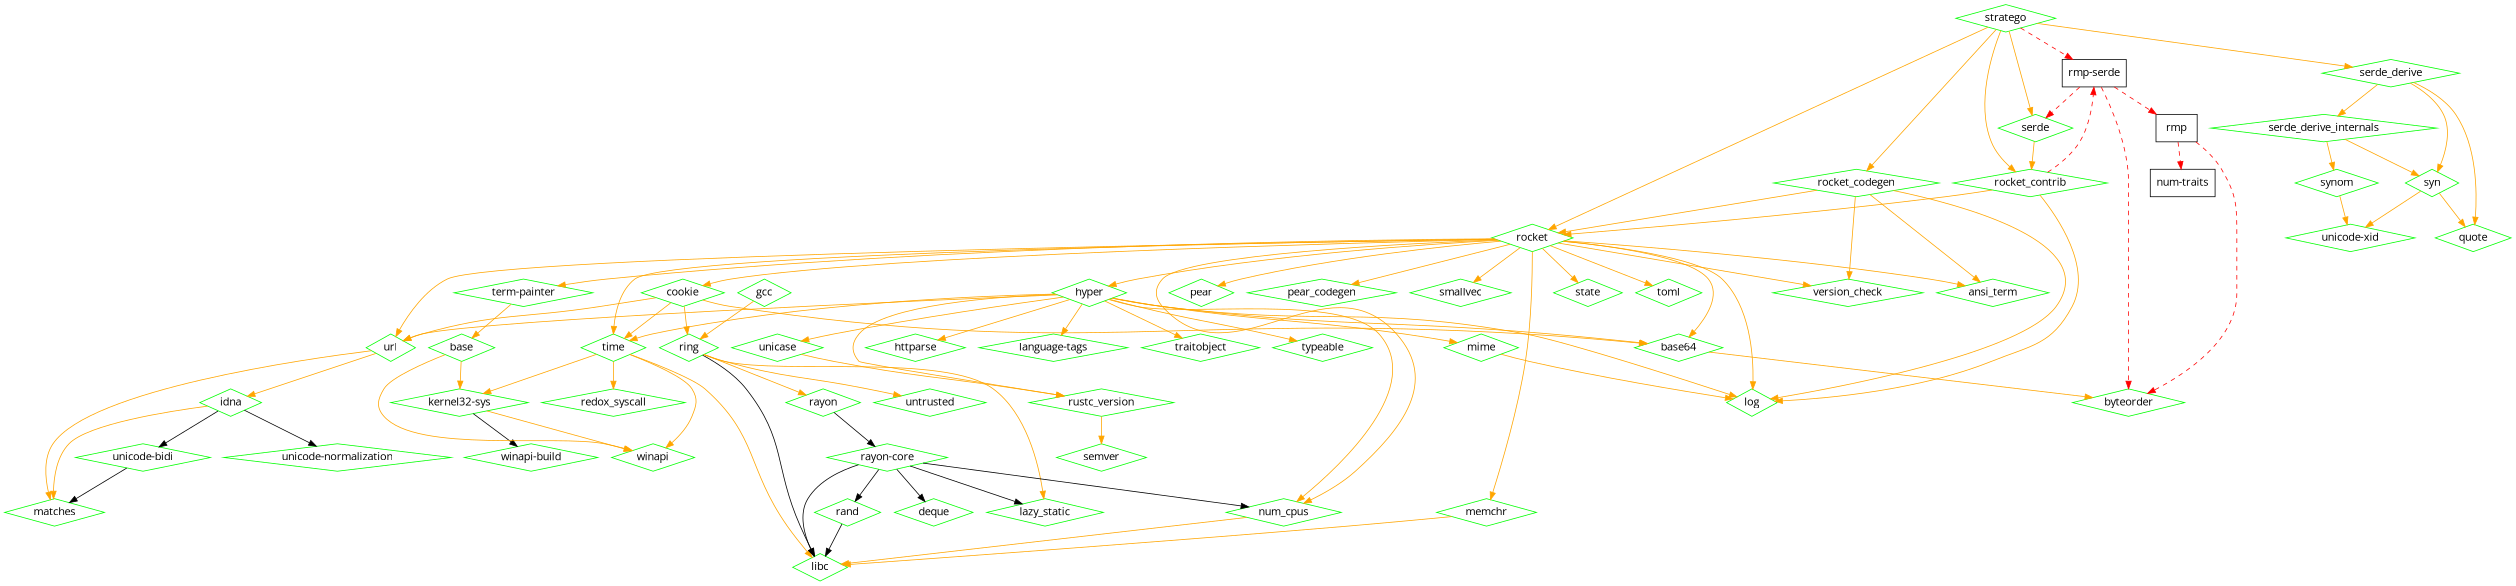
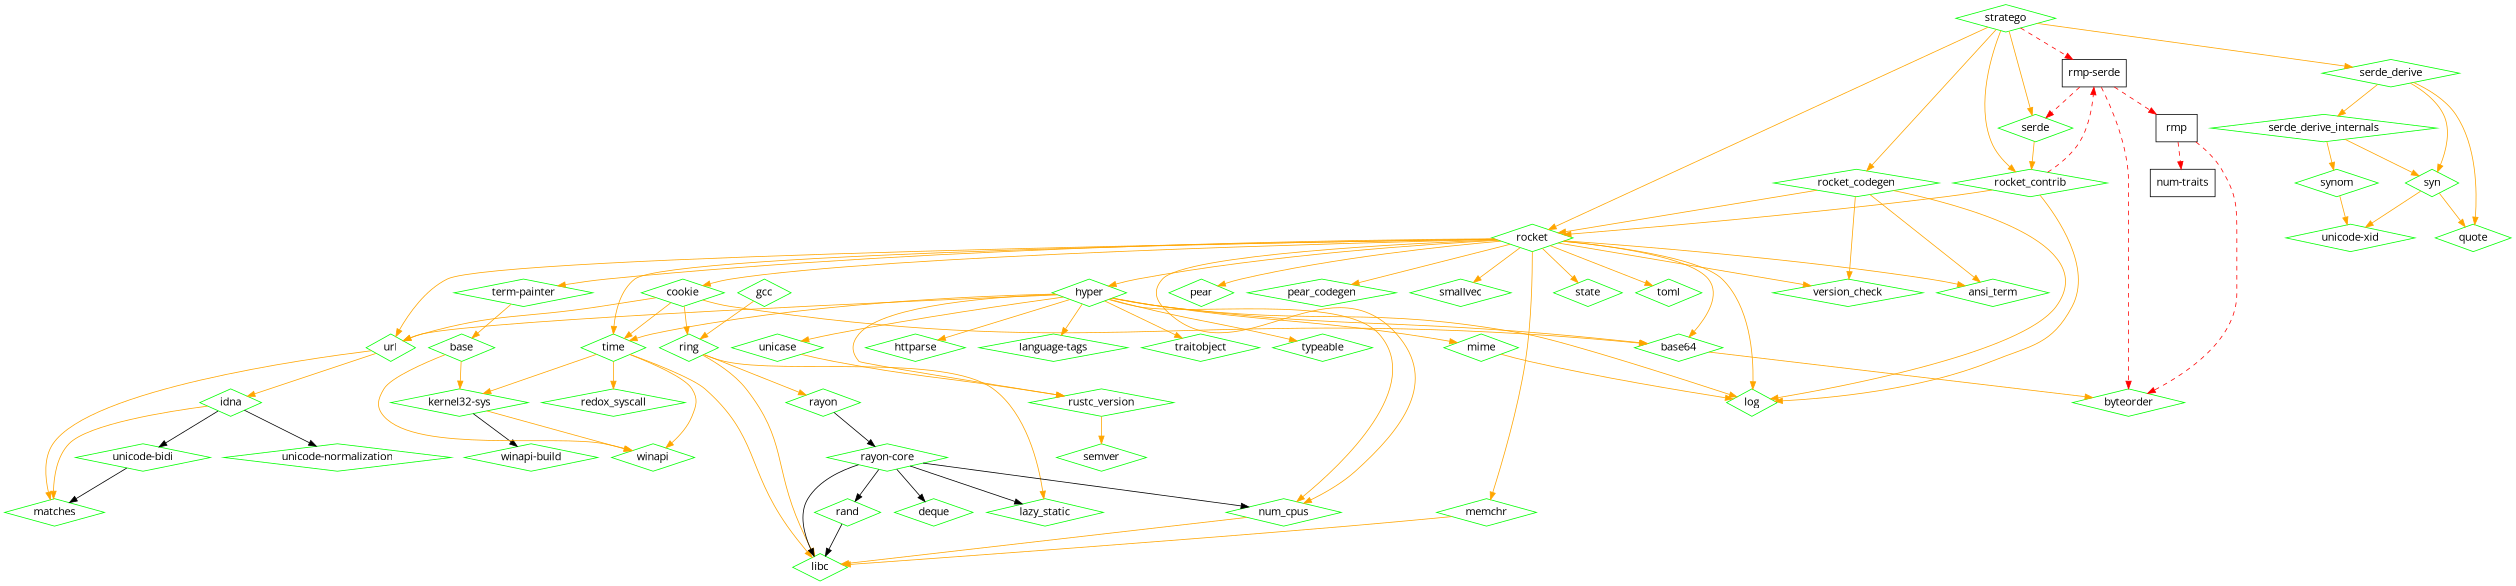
(930, 403) -> none
(774, 441) -> (774, 441)
